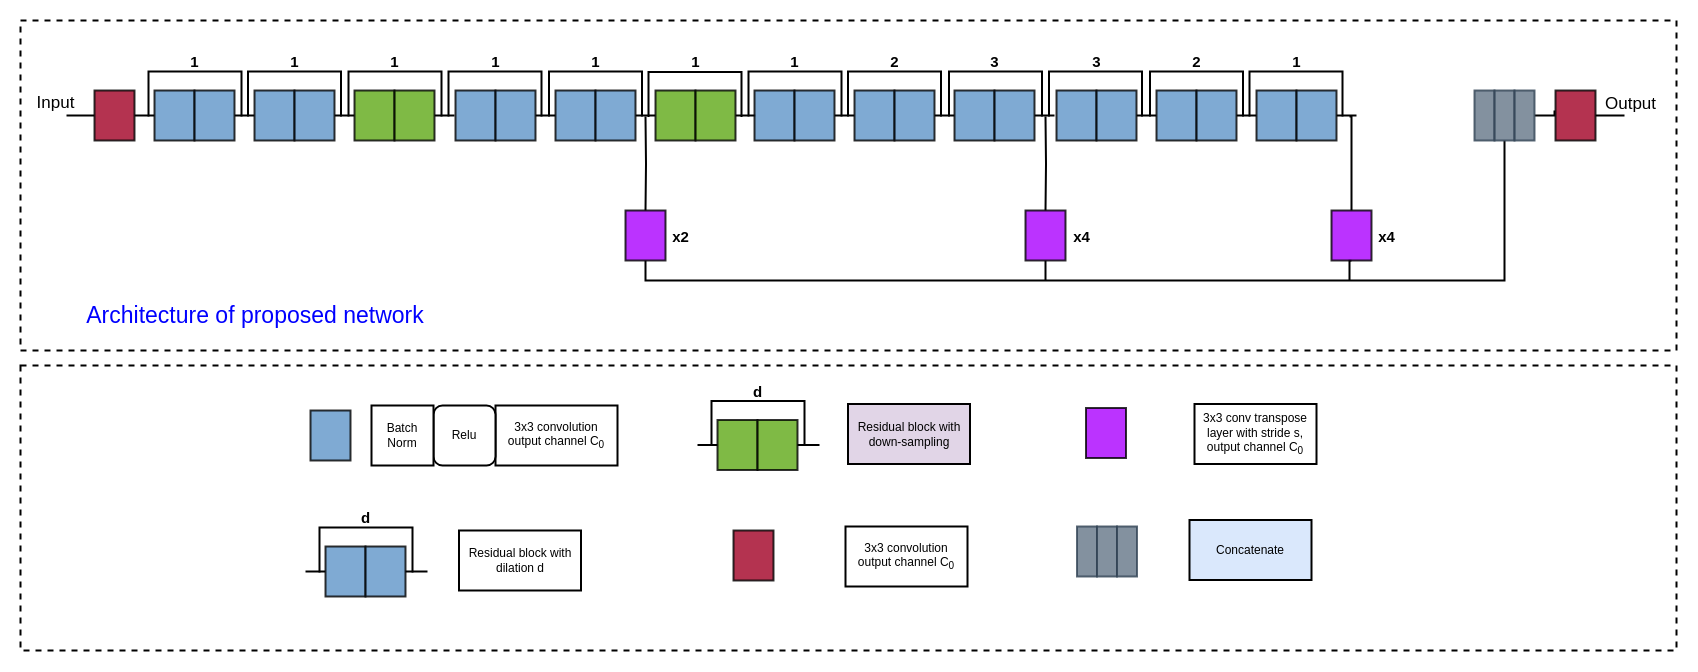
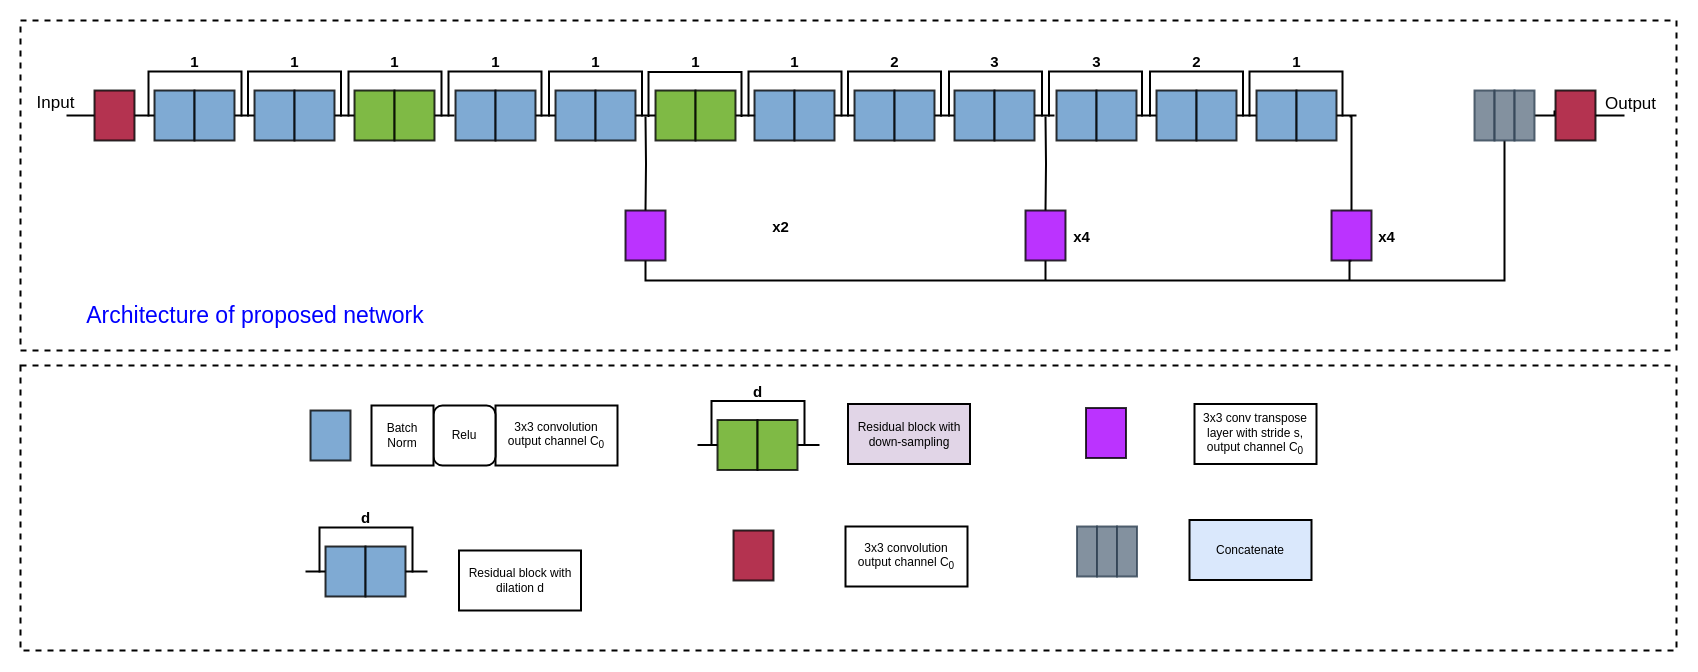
(681, 236) -> (781, 226)
(520, 561) -> (520, 581)
